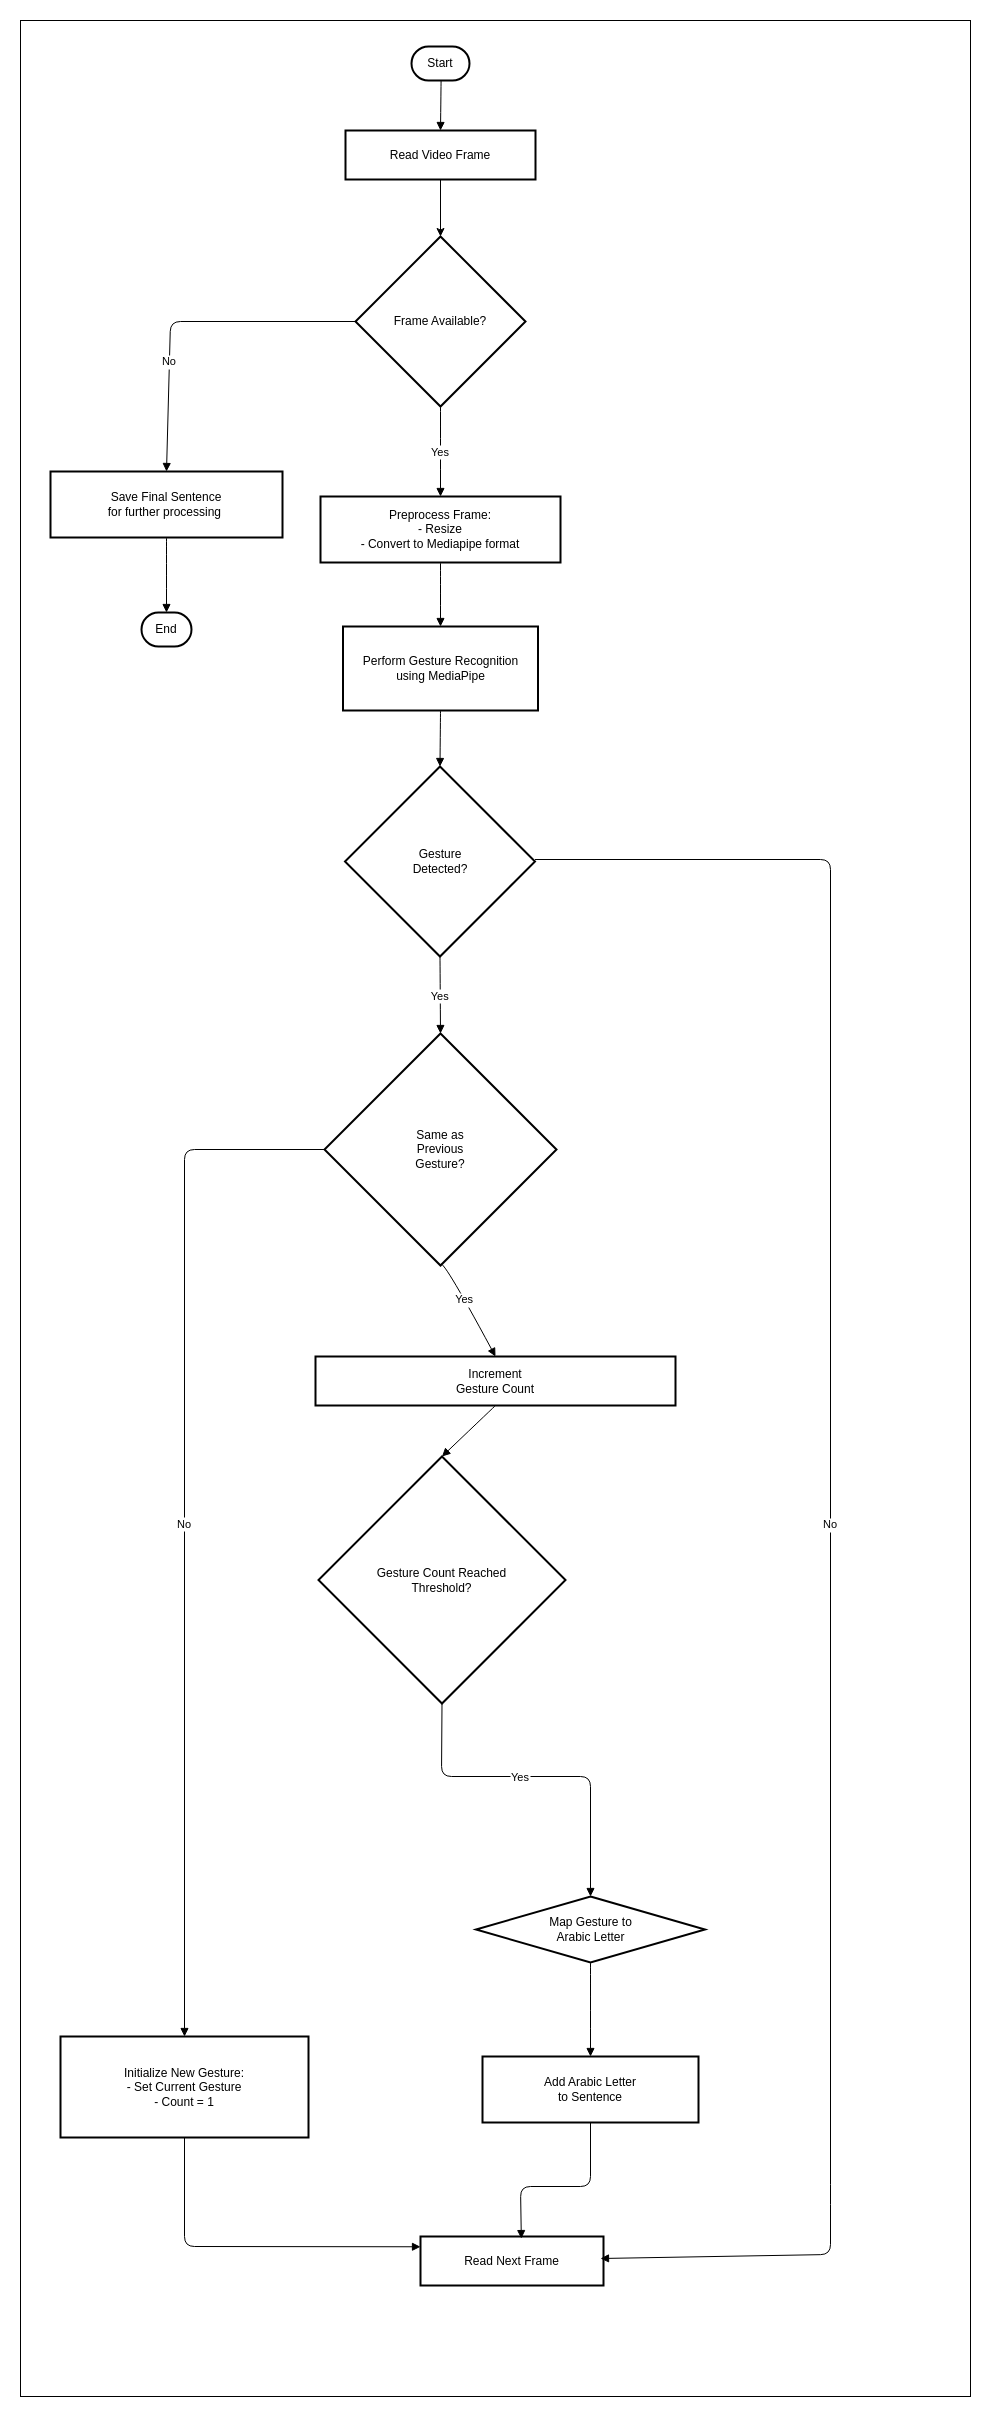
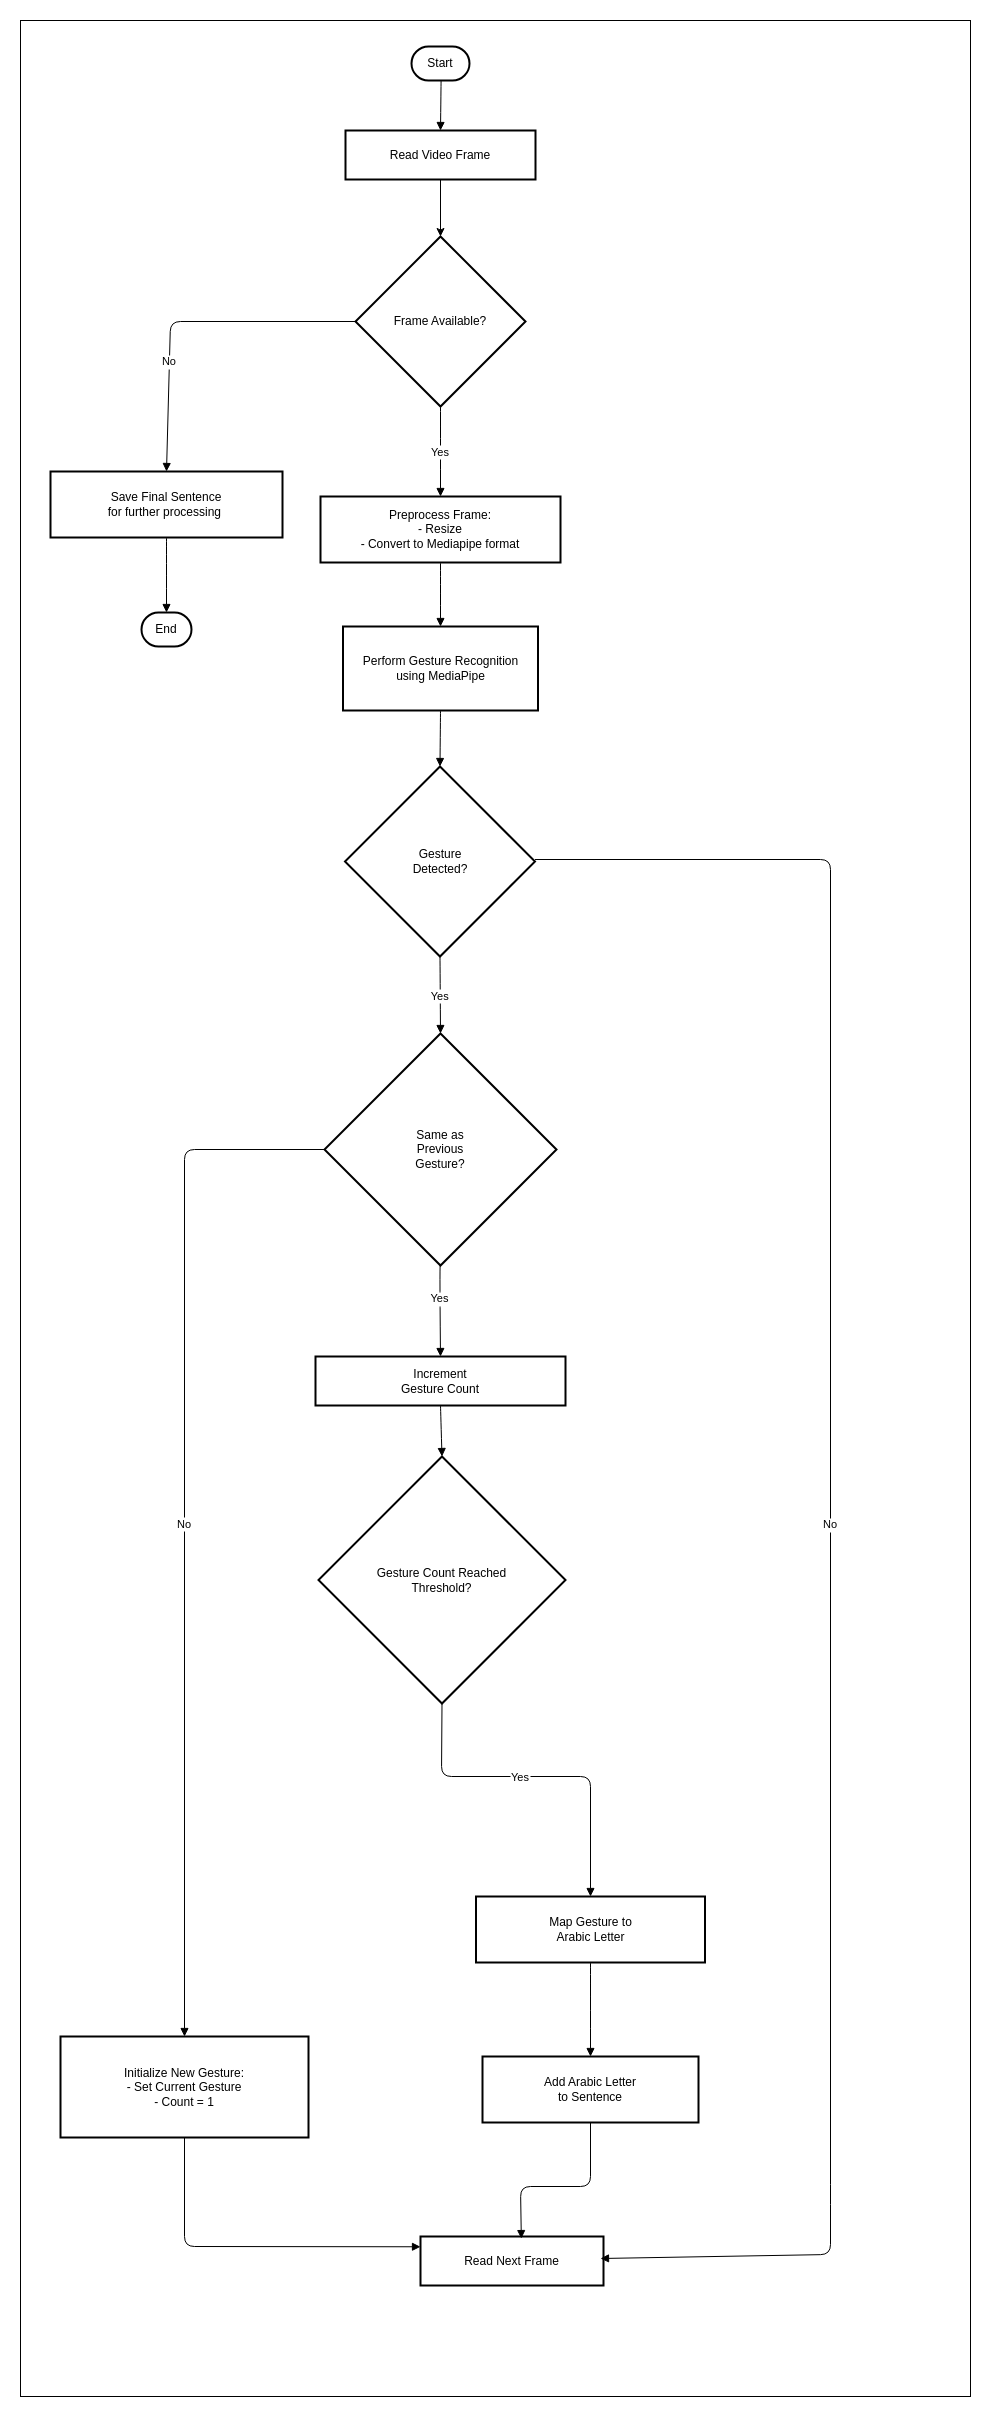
(496, 1381) -> (441, 1381)
(591, 1930) -> (591, 1930)
